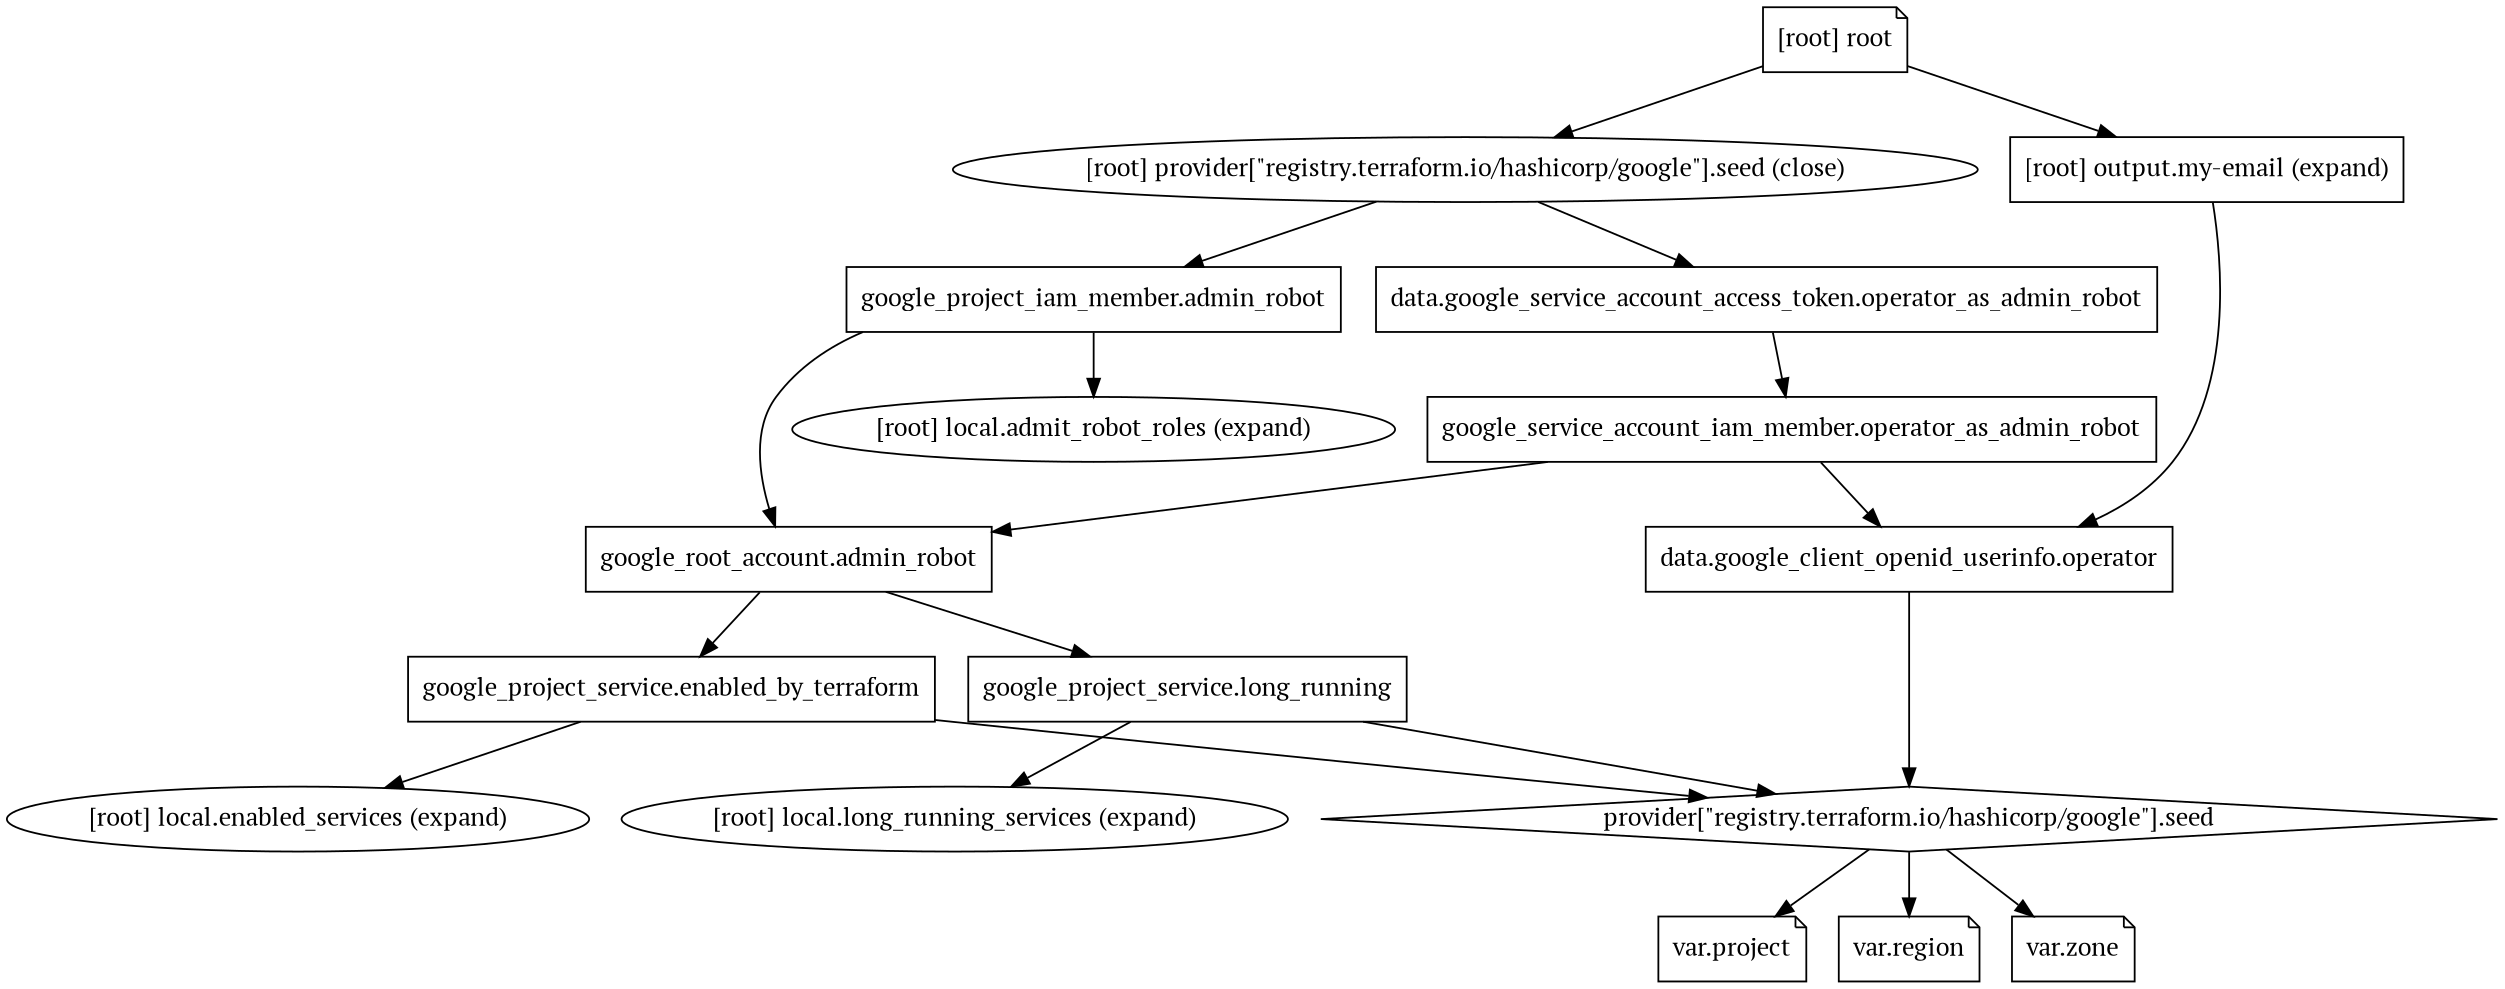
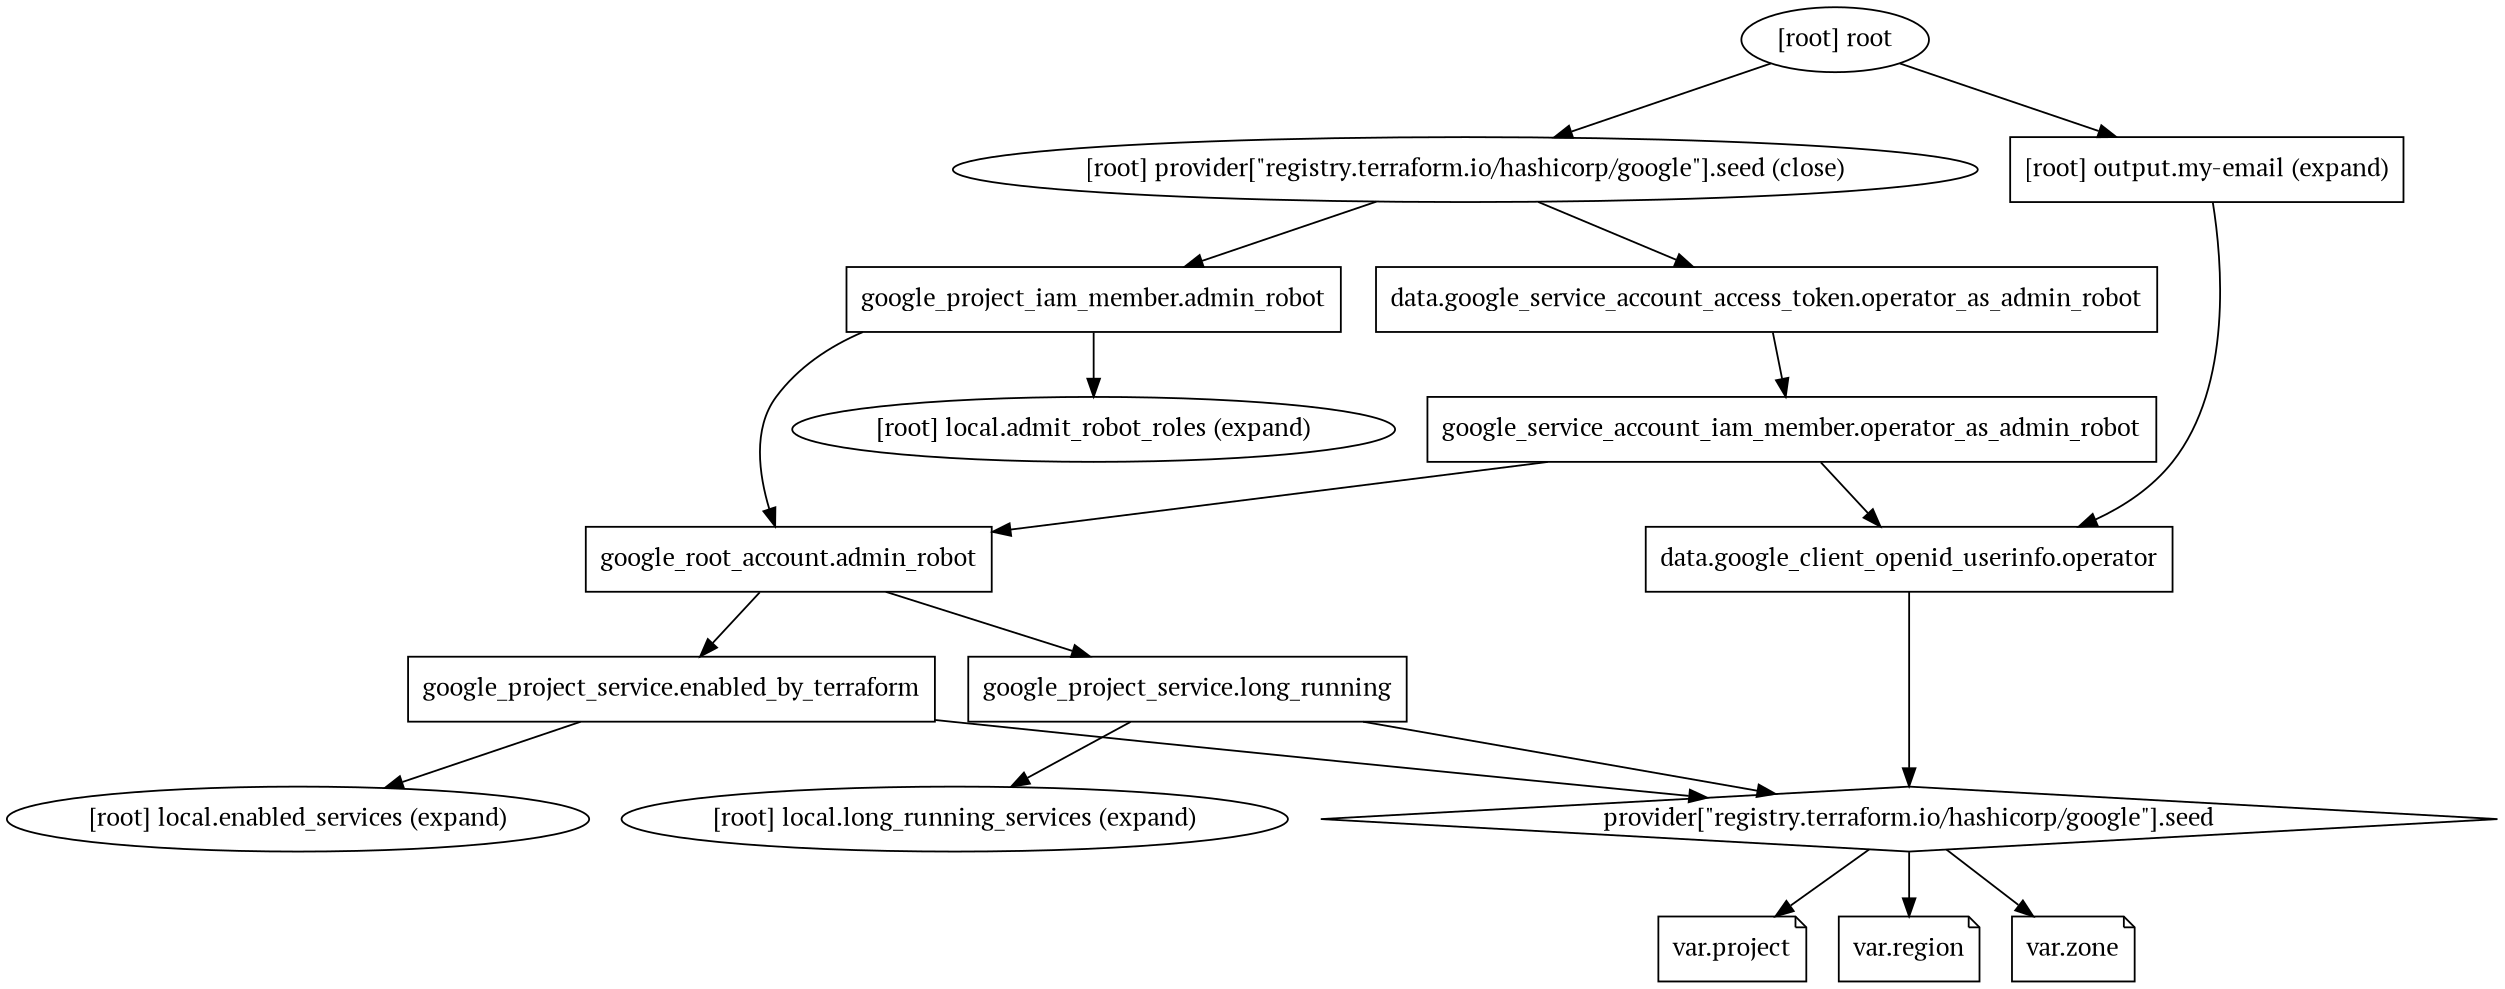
(1835, 40) -> (1835, 40)
